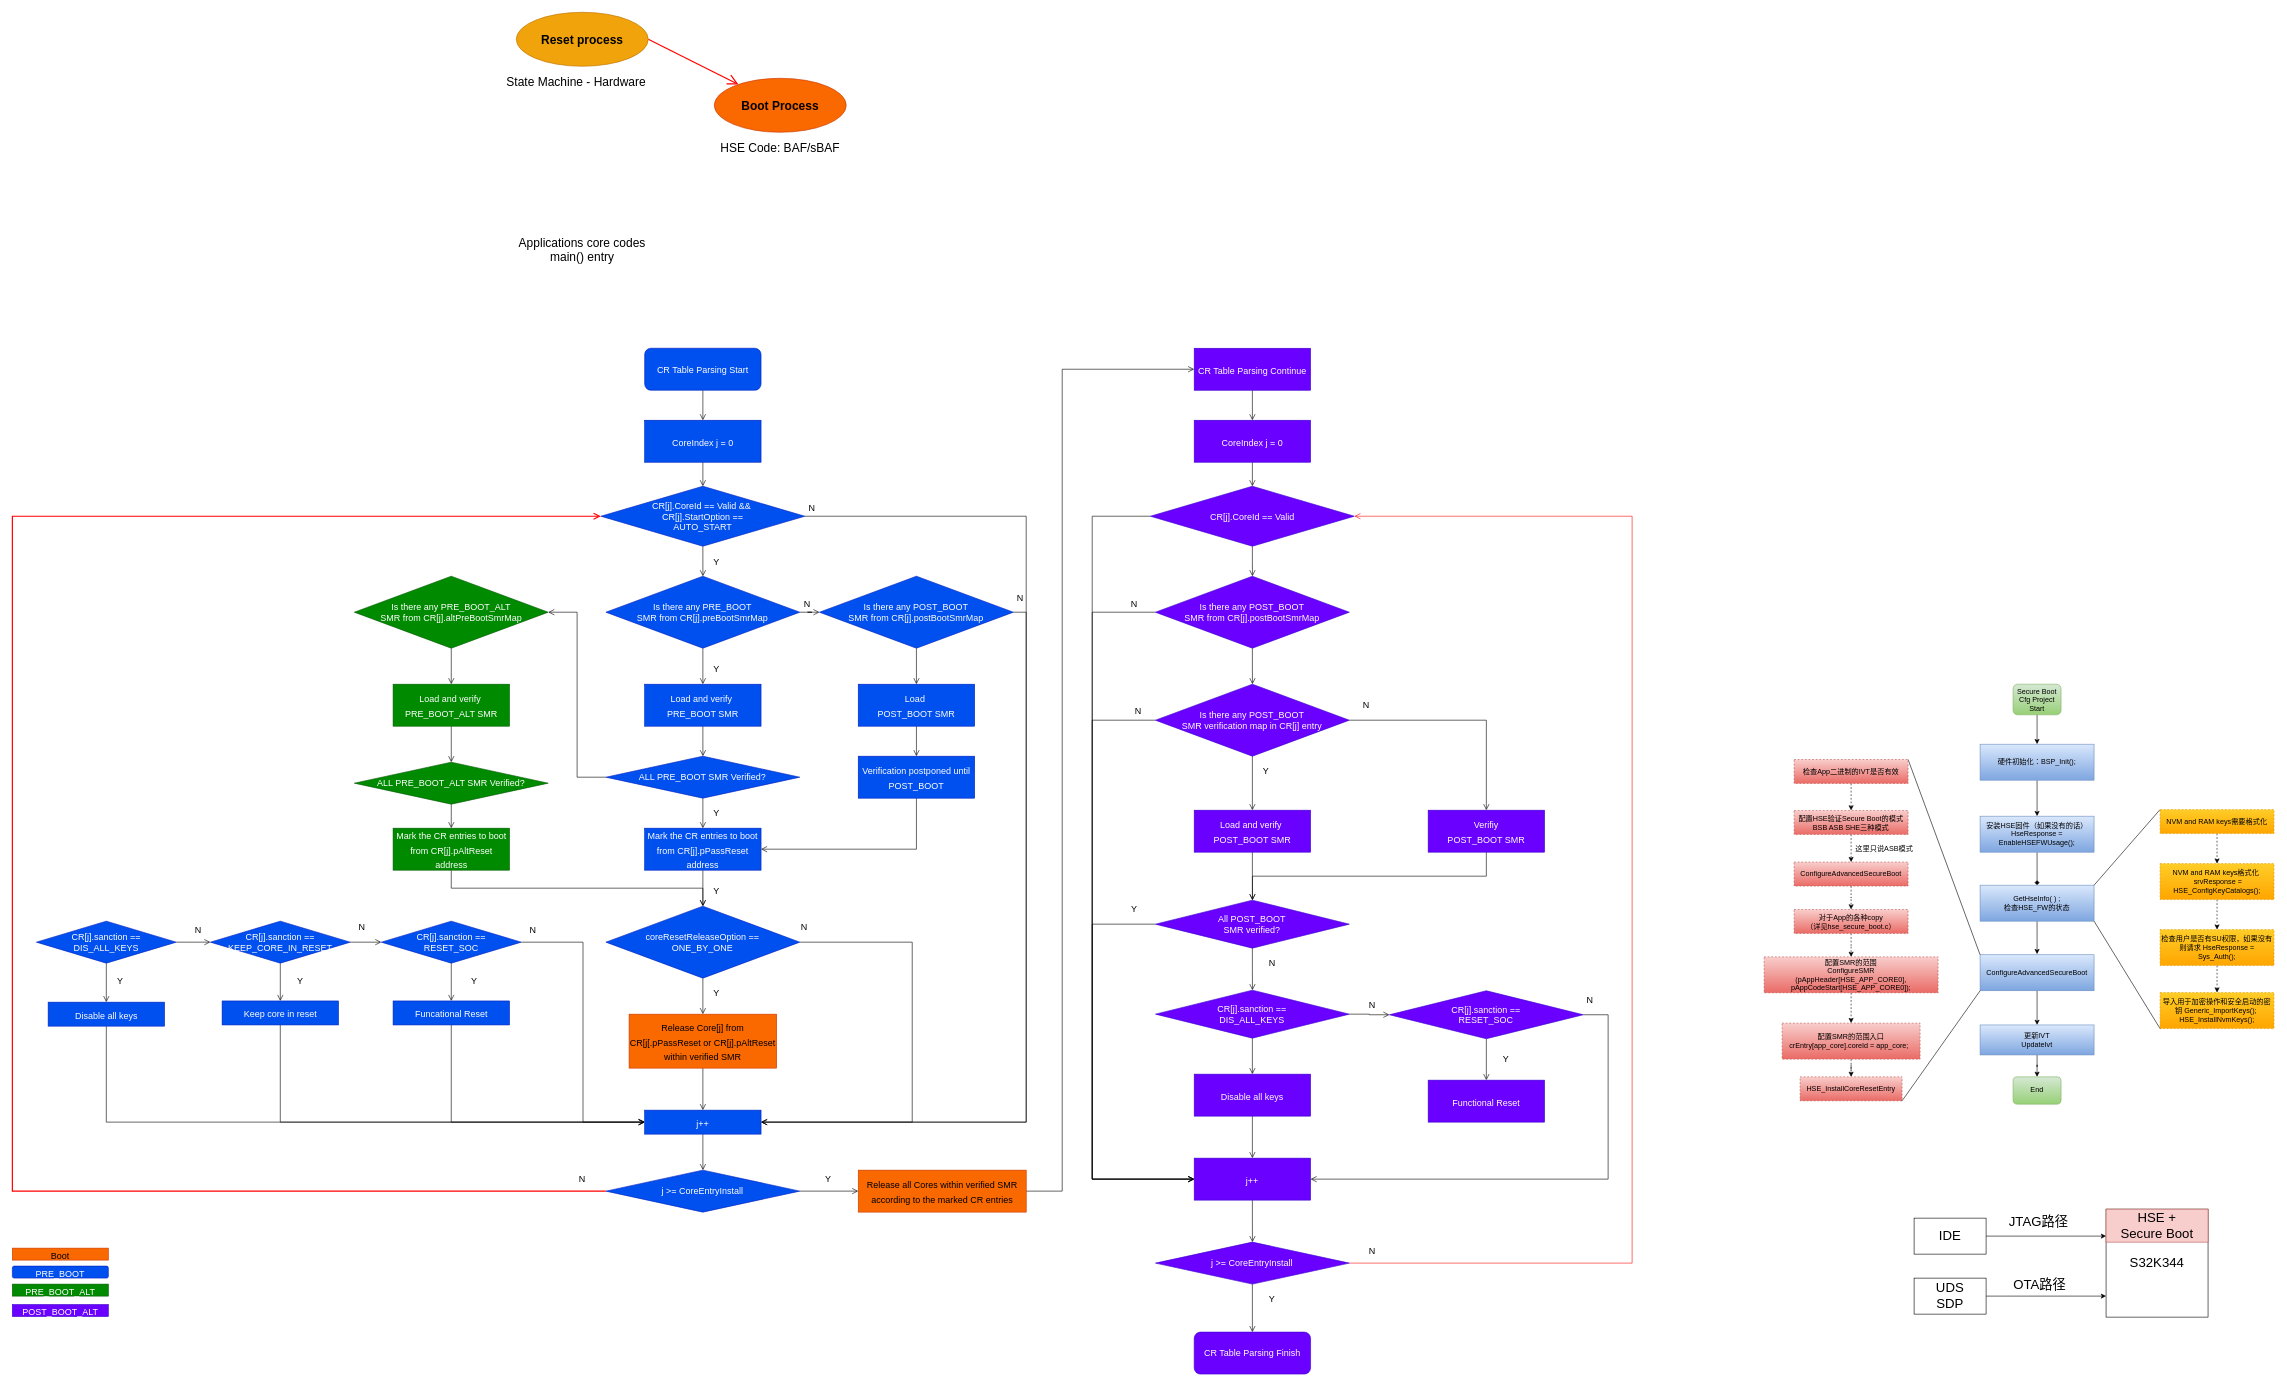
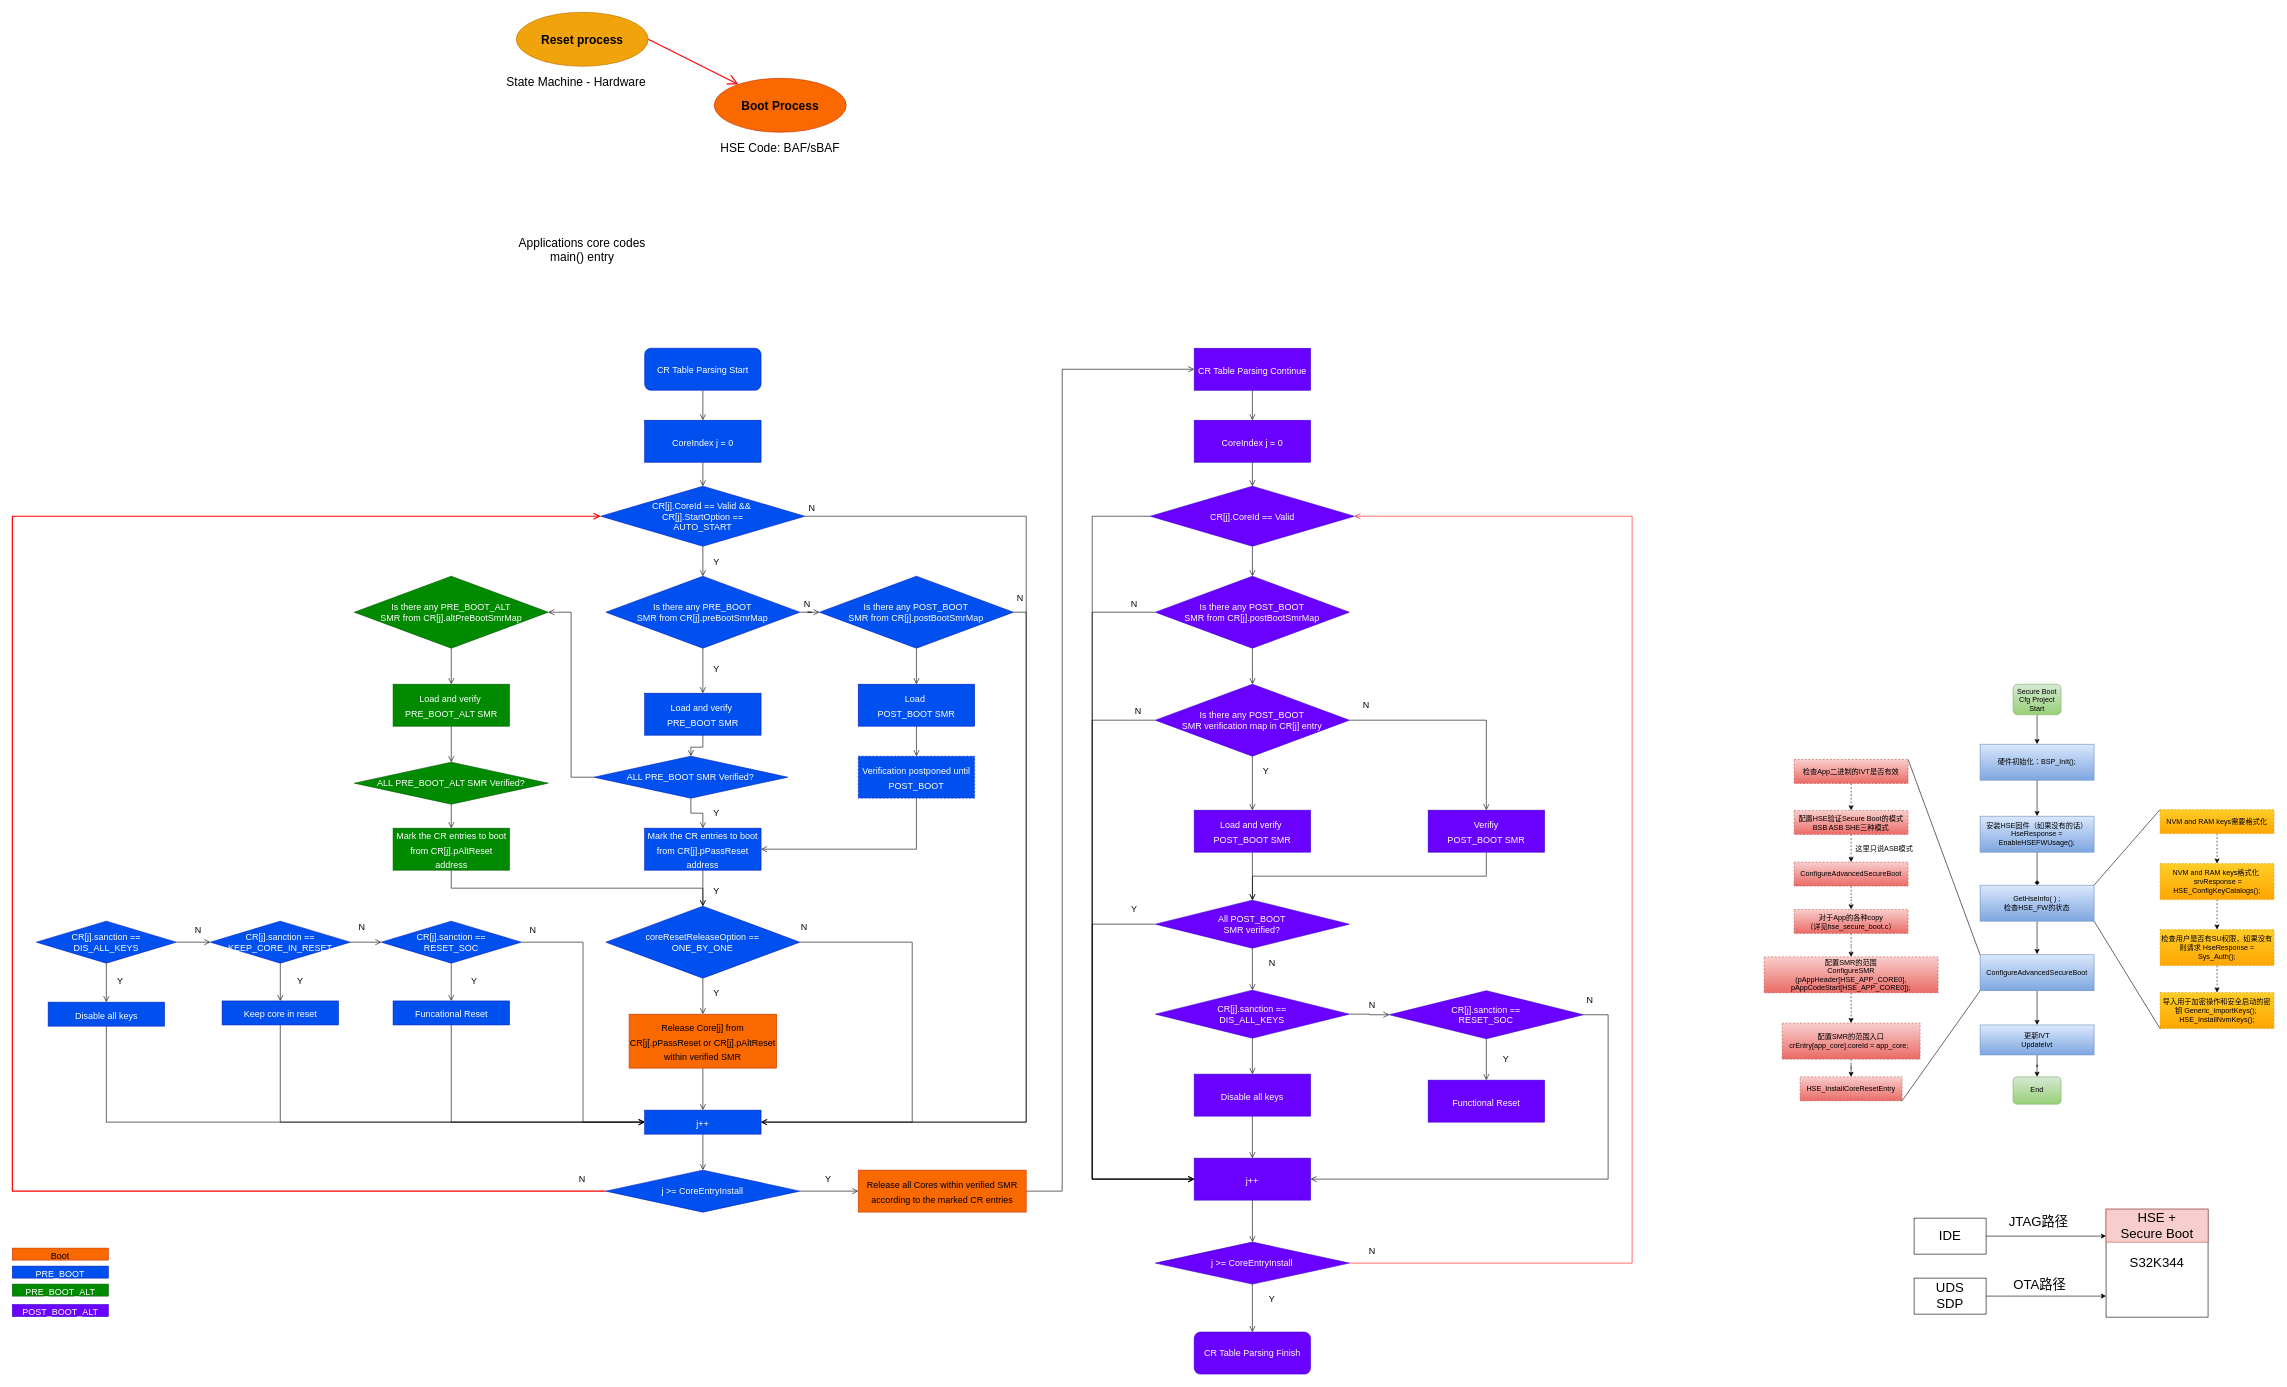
(703, 705) -> (703, 714)
(703, 777) -> (691, 777)
(917, 777) -> (917, 777)
(60, 1272) -> (60, 1272)
